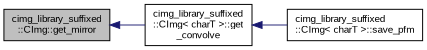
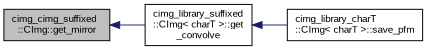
(57, 25) -> (57, 25)
(355, 25) -> (355, 25)
